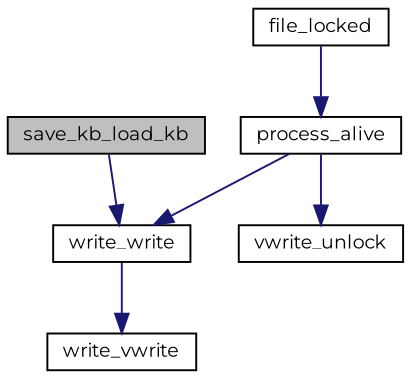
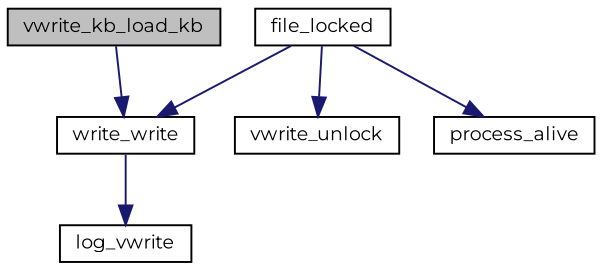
(106, 135) -> (114, 27)
(321, 180) -> (321, 71)
(230, 185) -> (233, 77)
(122, 352) -> (126, 244)
